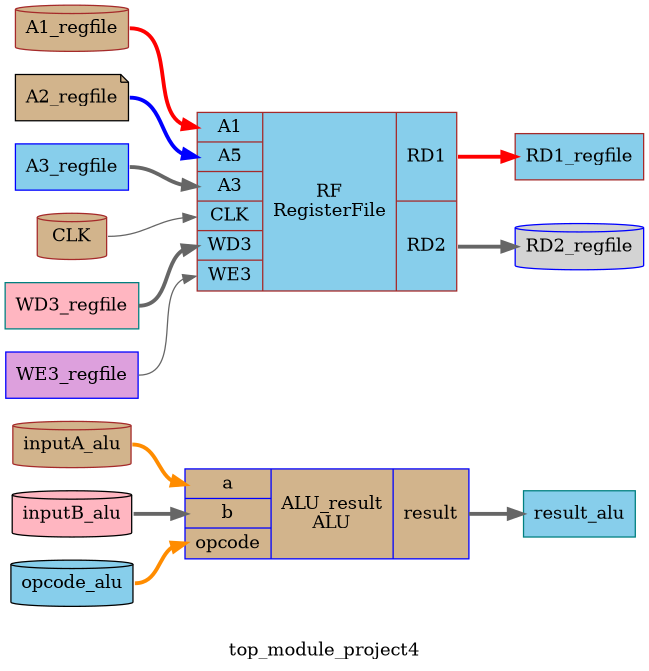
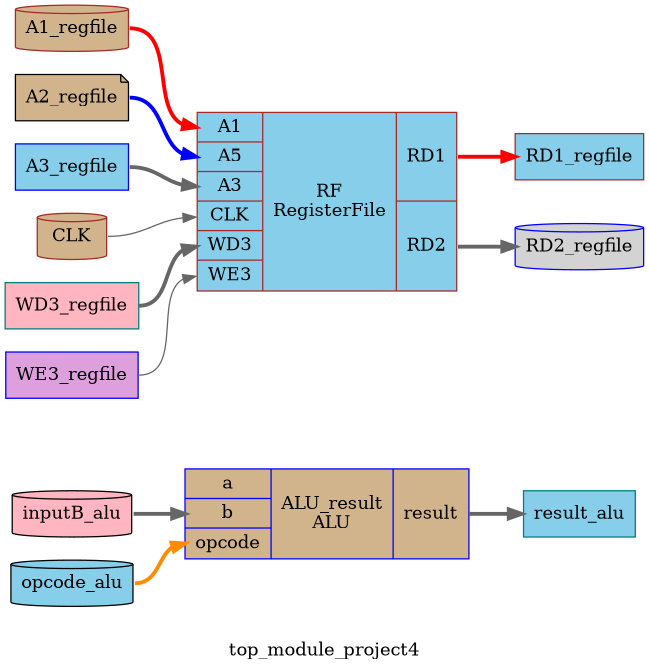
(72, 445) -> none
